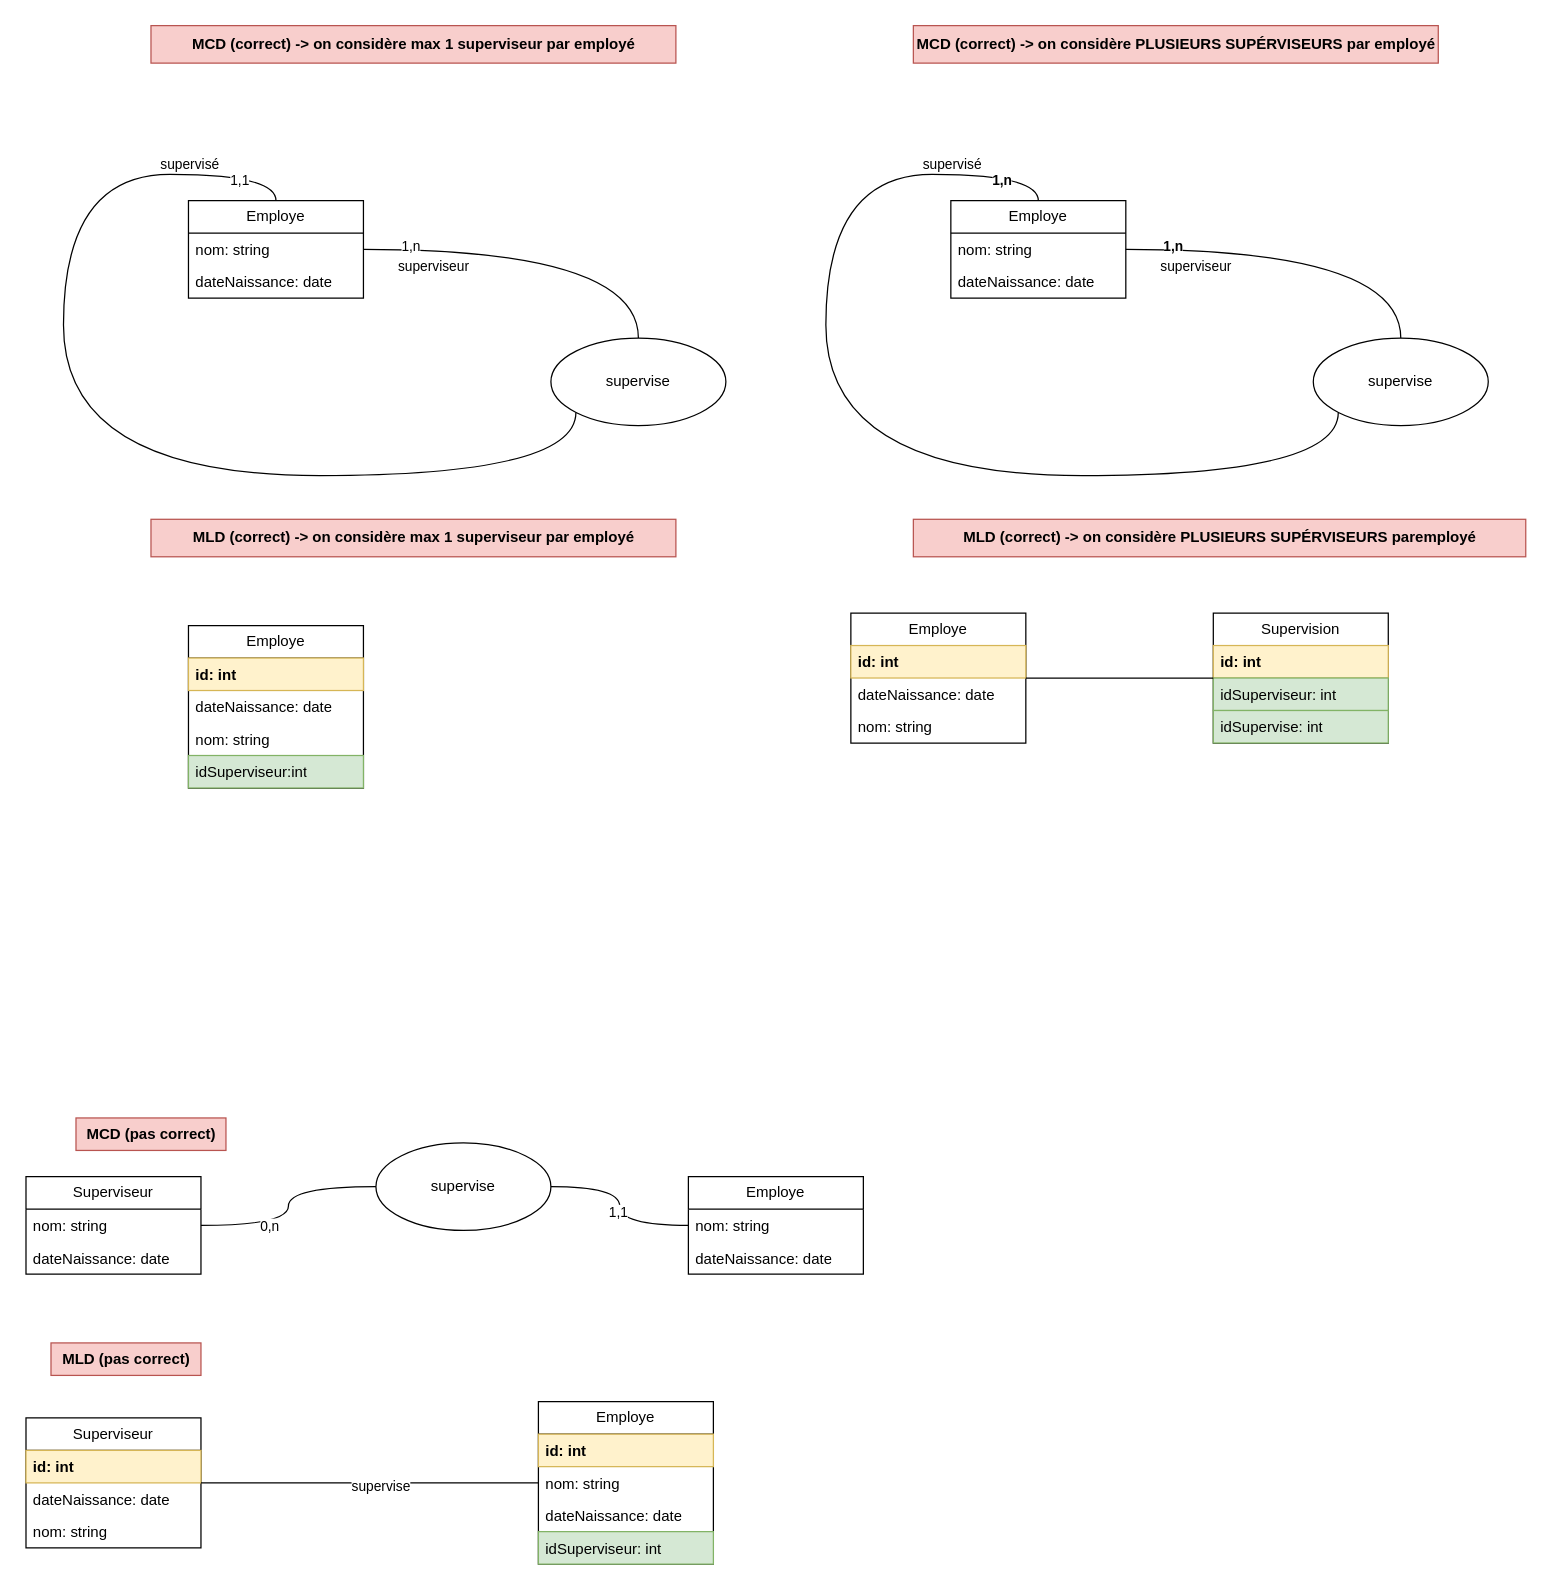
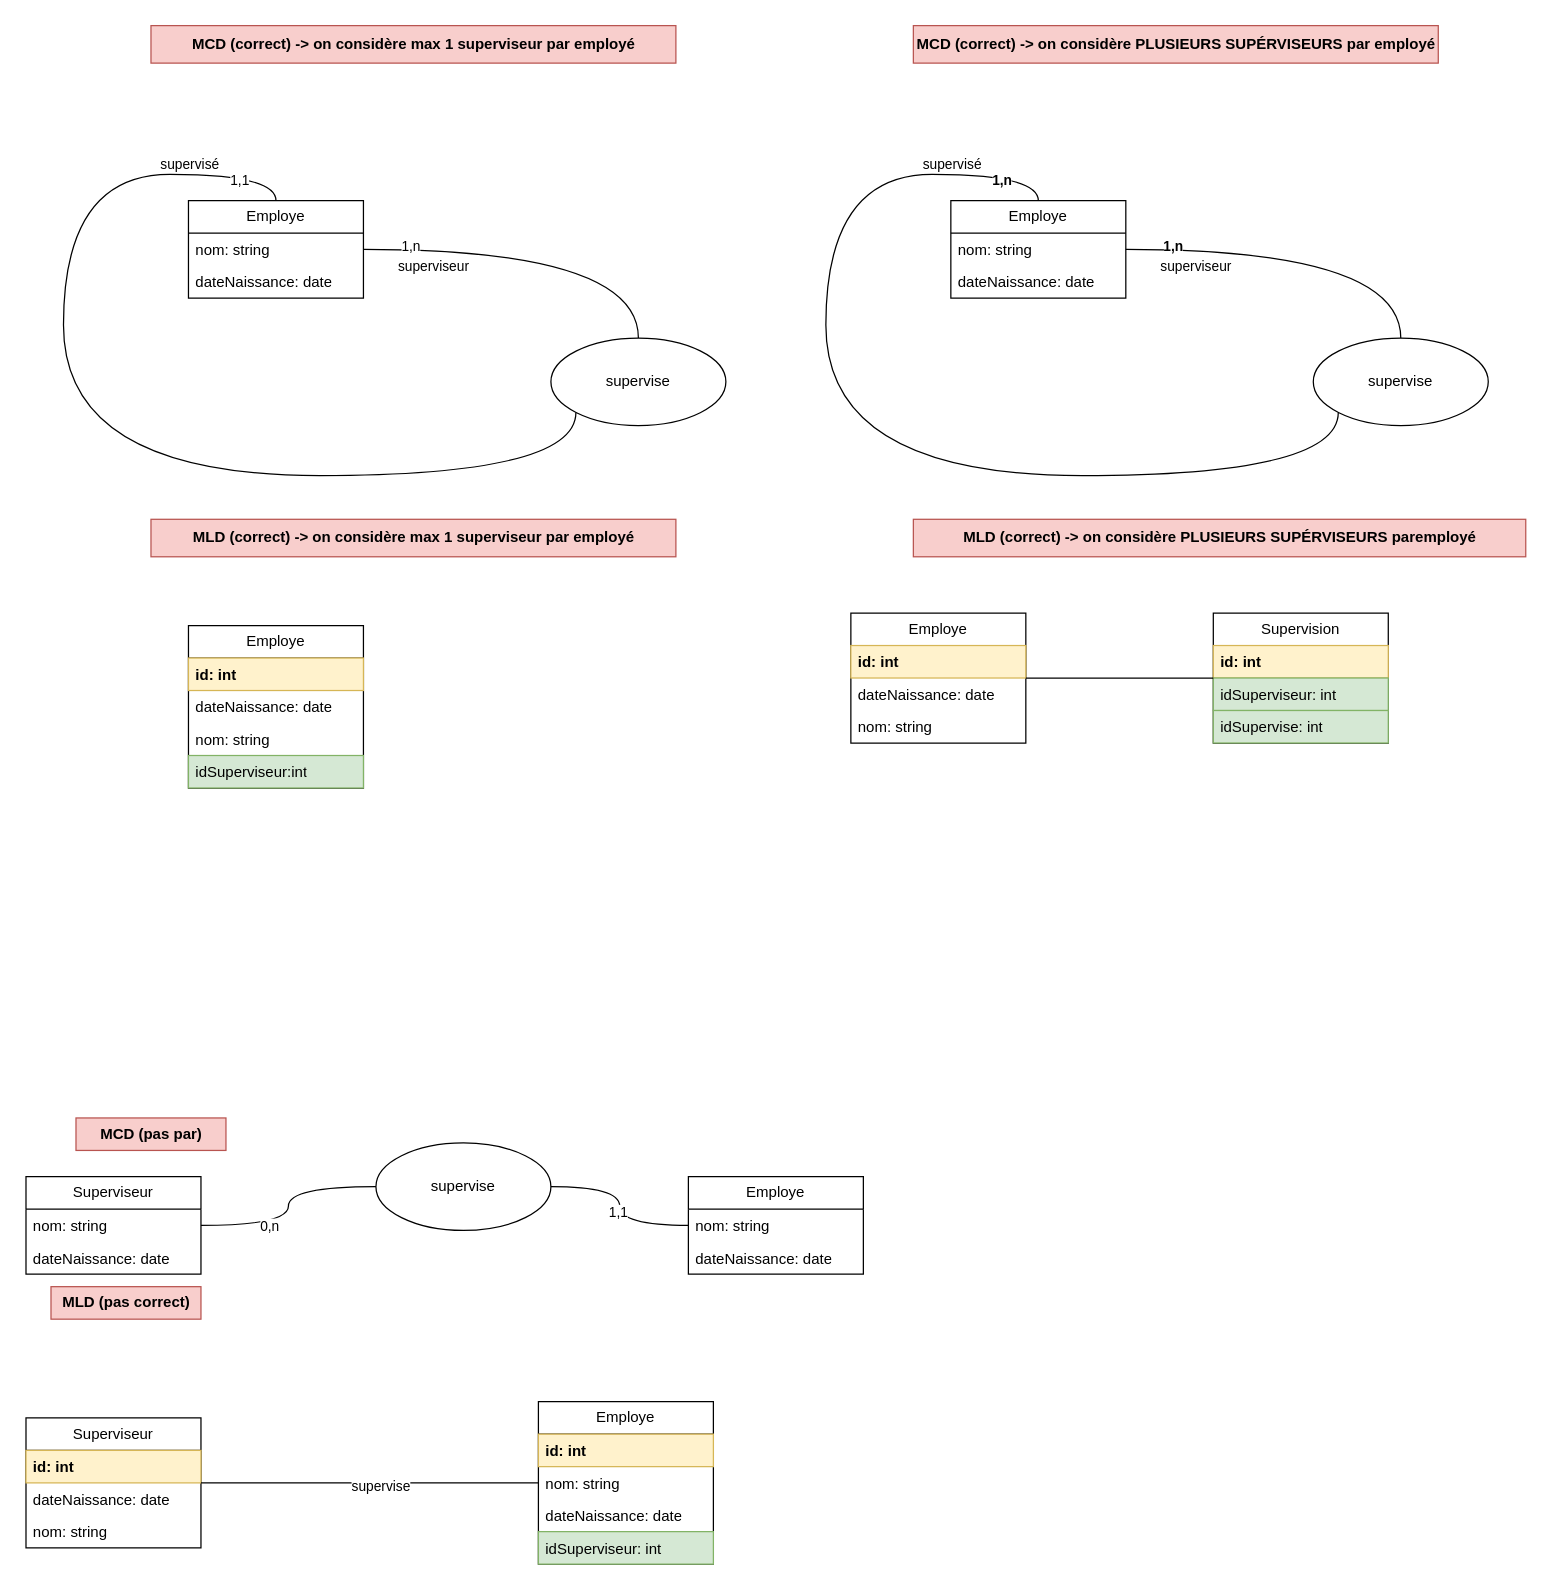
(151, 1134) -> (151, 1134)
(126, 1359) -> (126, 1303)
